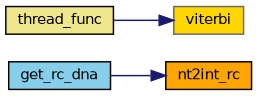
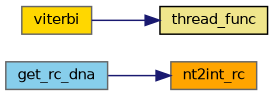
(136, 20) -> (118, 20)
(60, 76) -> (57, 76)
(209, 76) -> (214, 76)
